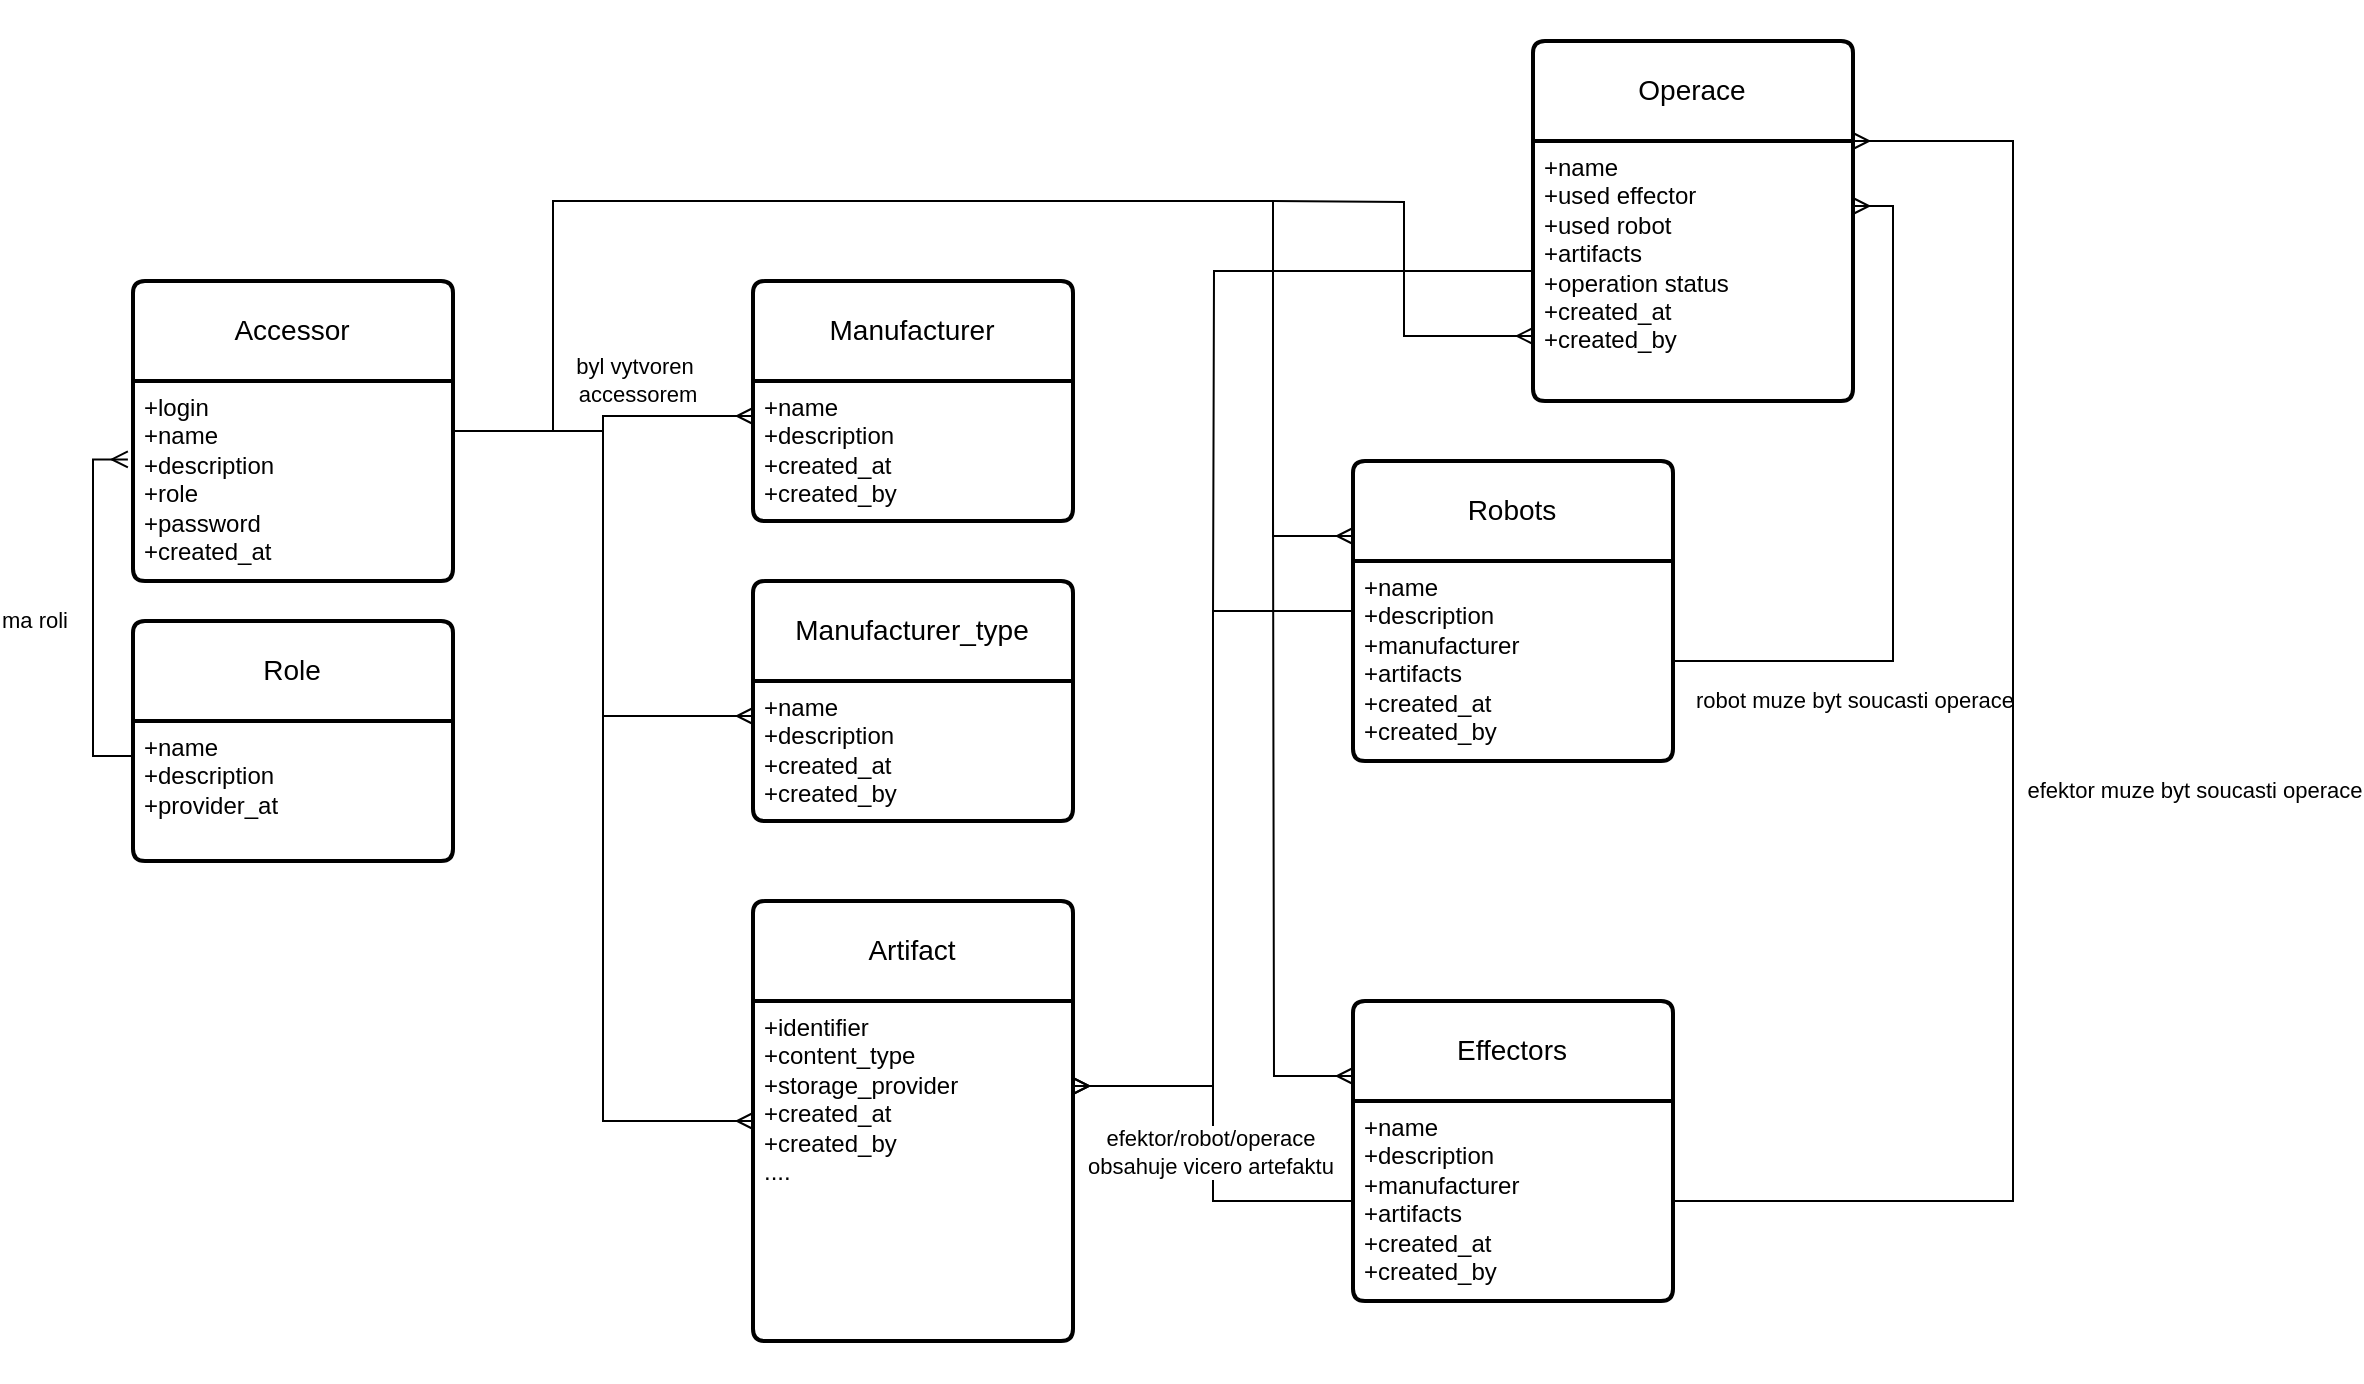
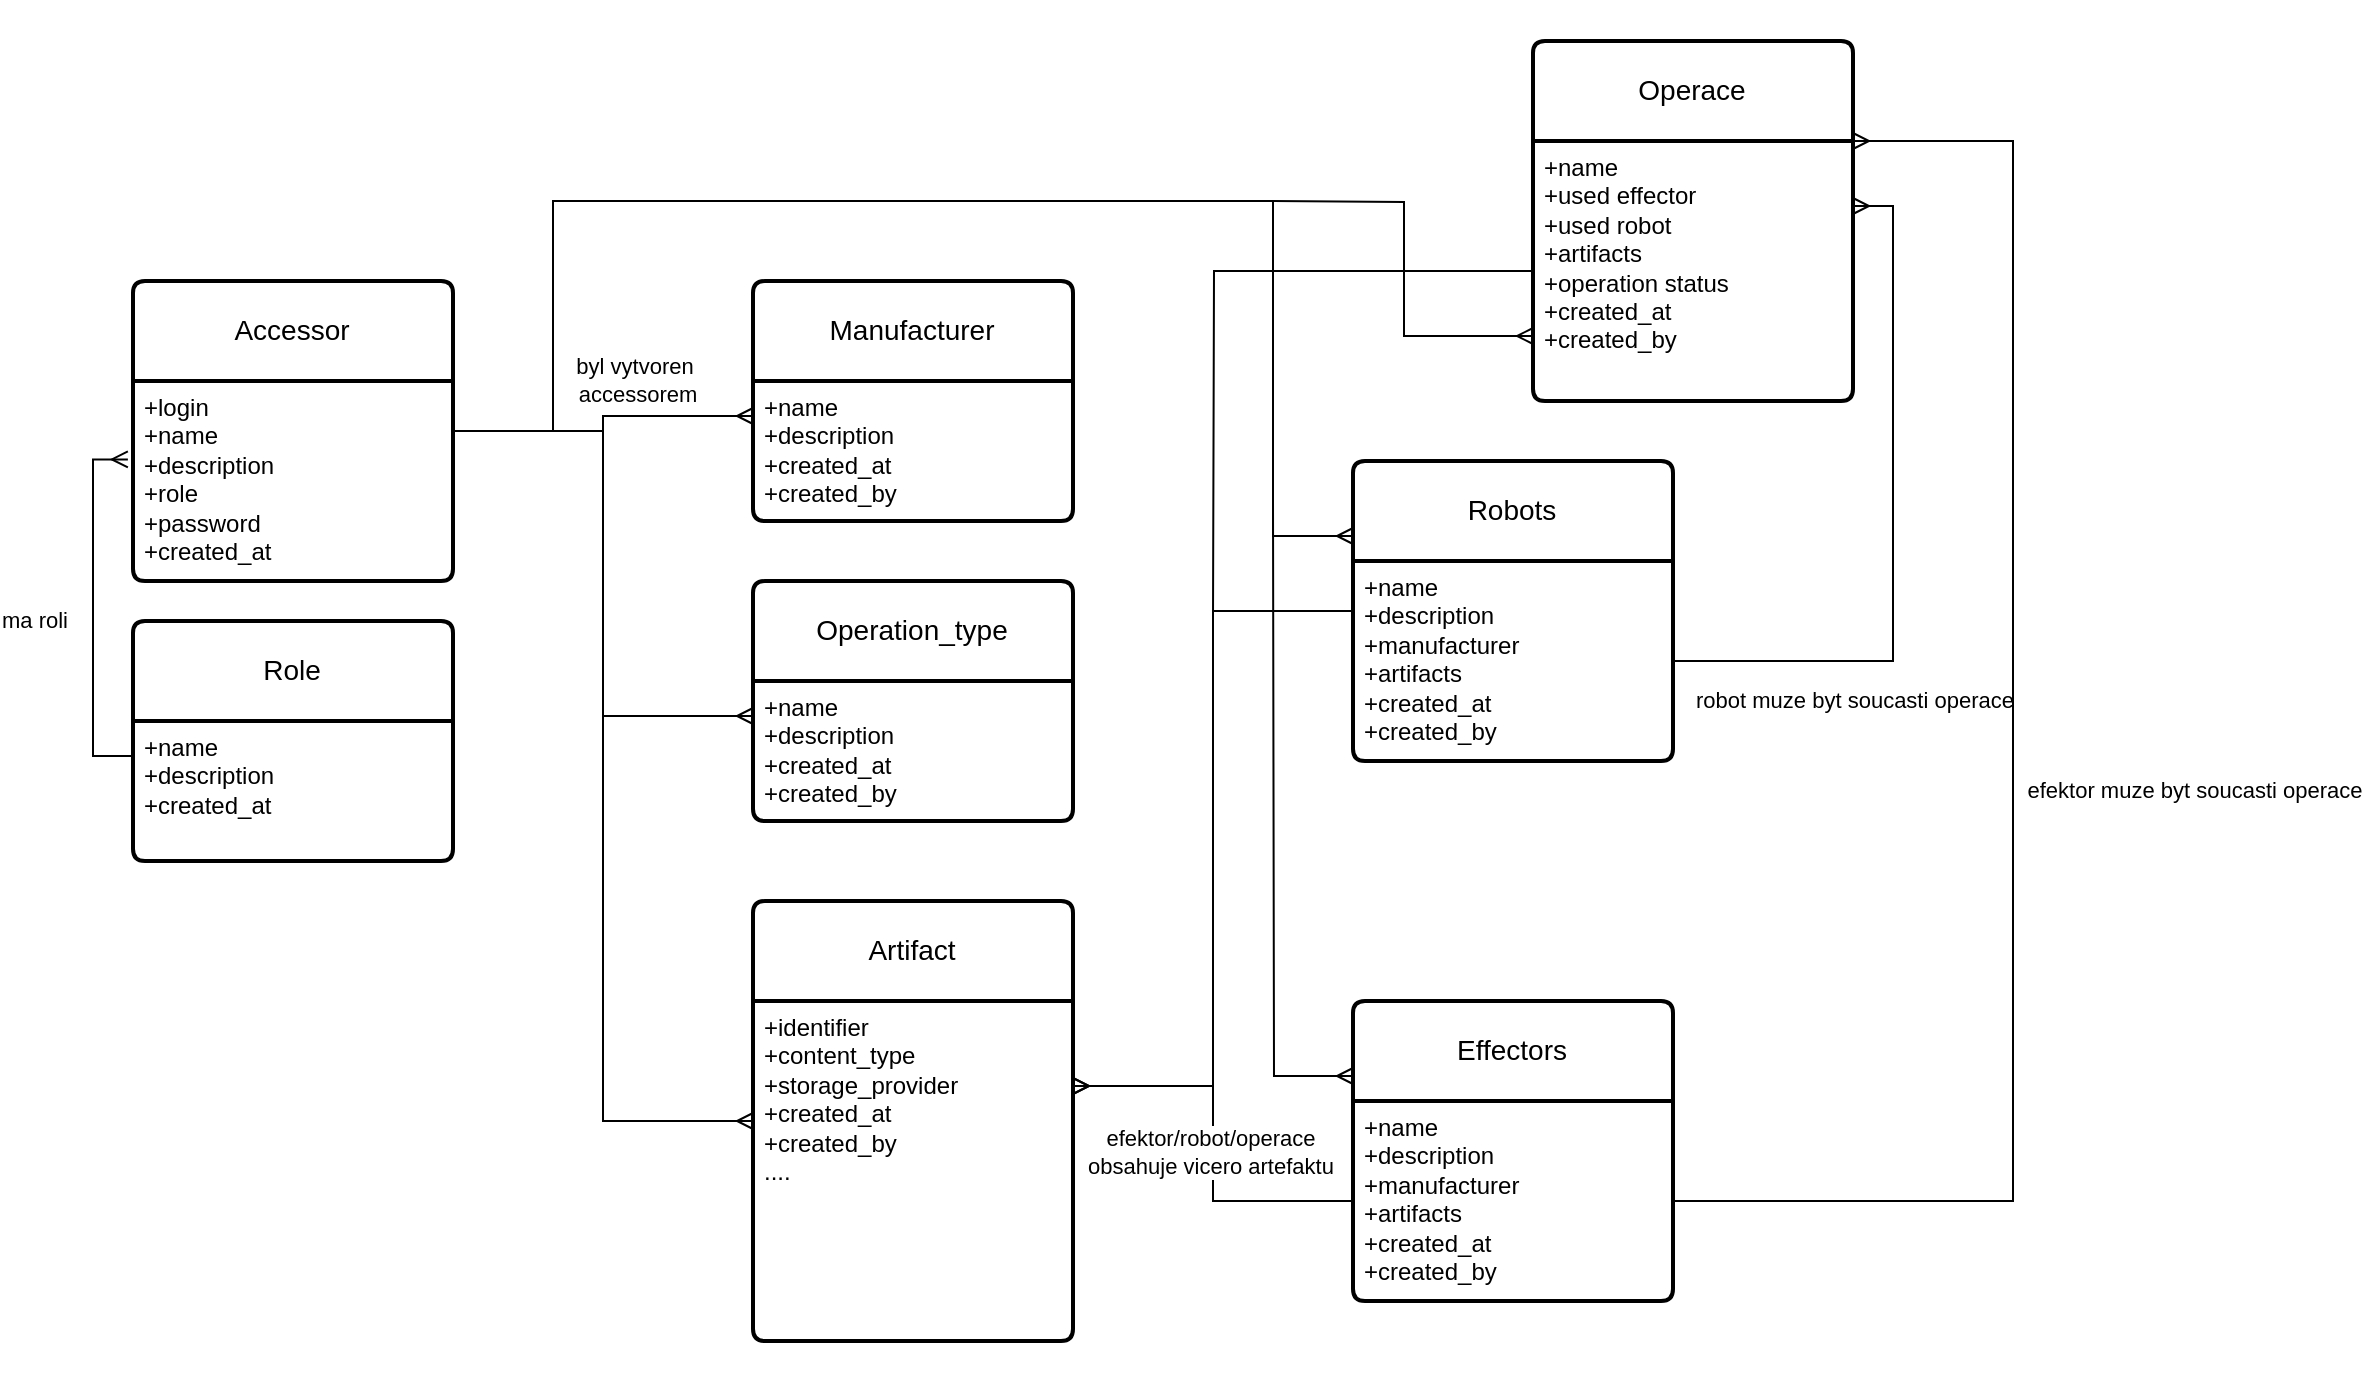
(913, 631) -> (913, 631)
(223, 778) -> (219, 778)
